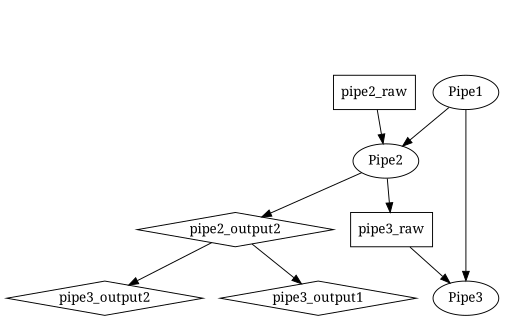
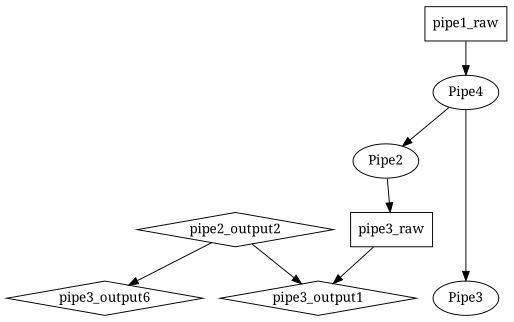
none -> (466, 24)
(374, 92) -> none
(466, 92) -> (466, 92)
(316, 193) -> none
(426, 262) -> (357, 262)
(105, 298) -> (105, 298)
